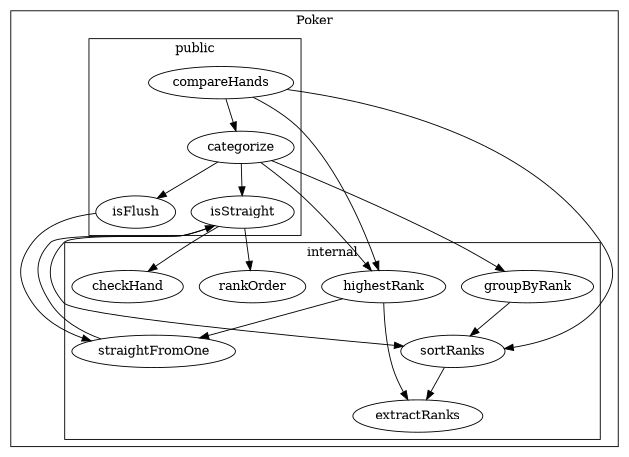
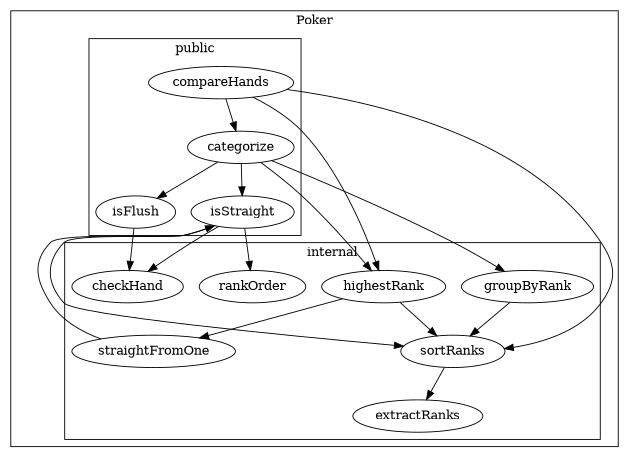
(21, 268) -> (132, 248)
(389, 351) -> (415, 316)
